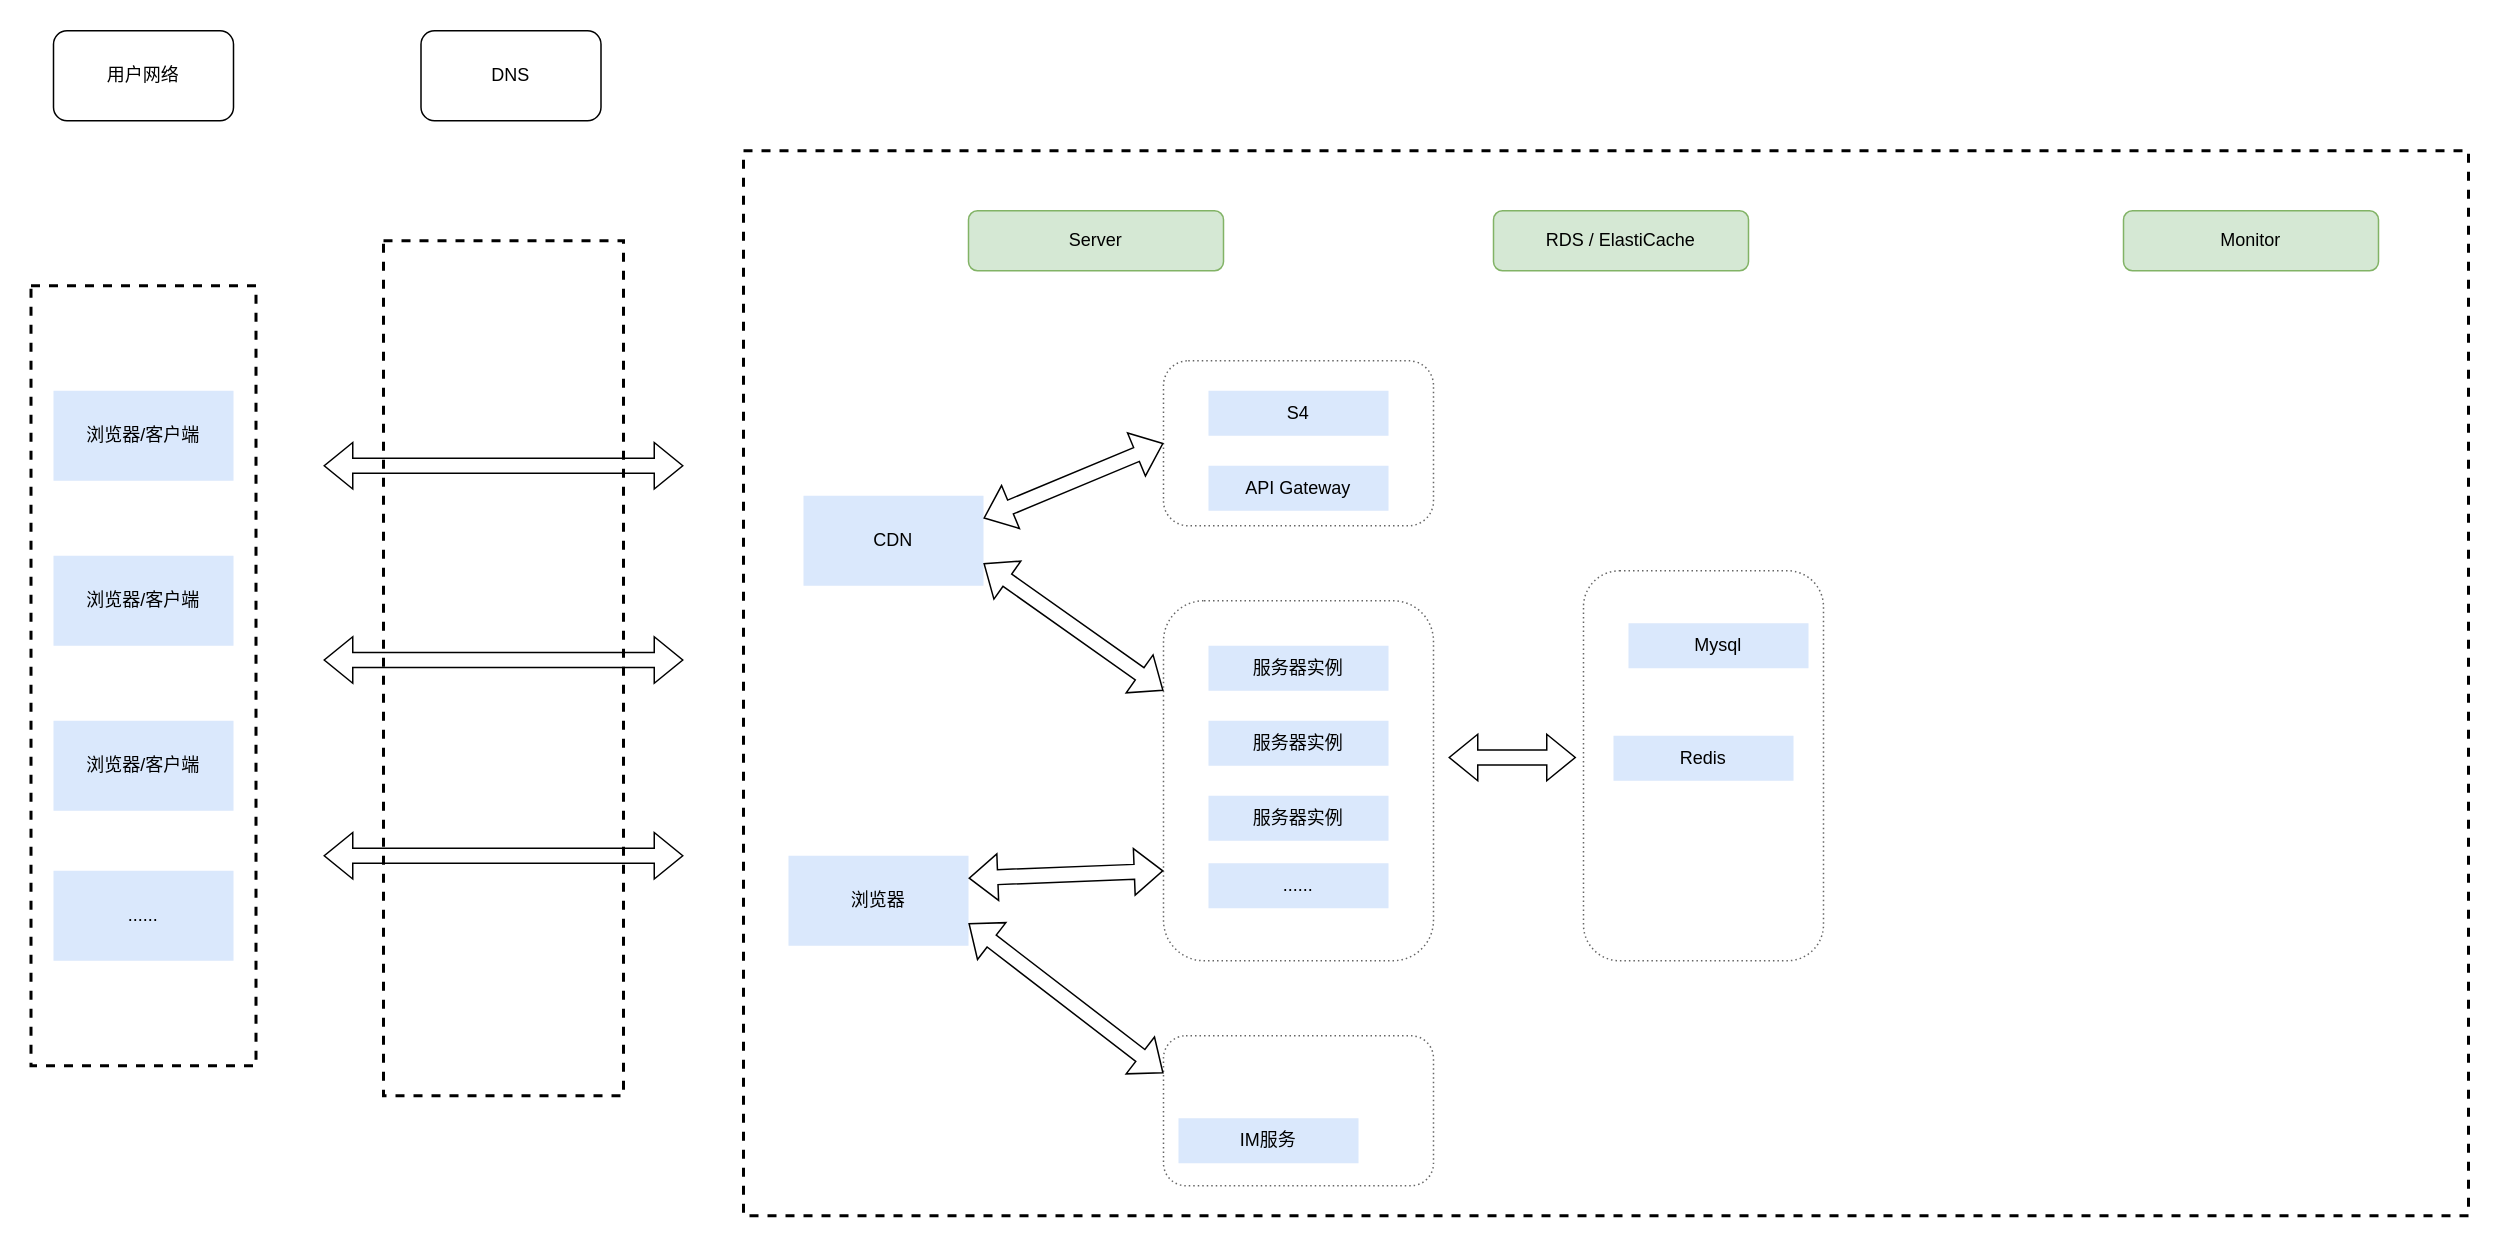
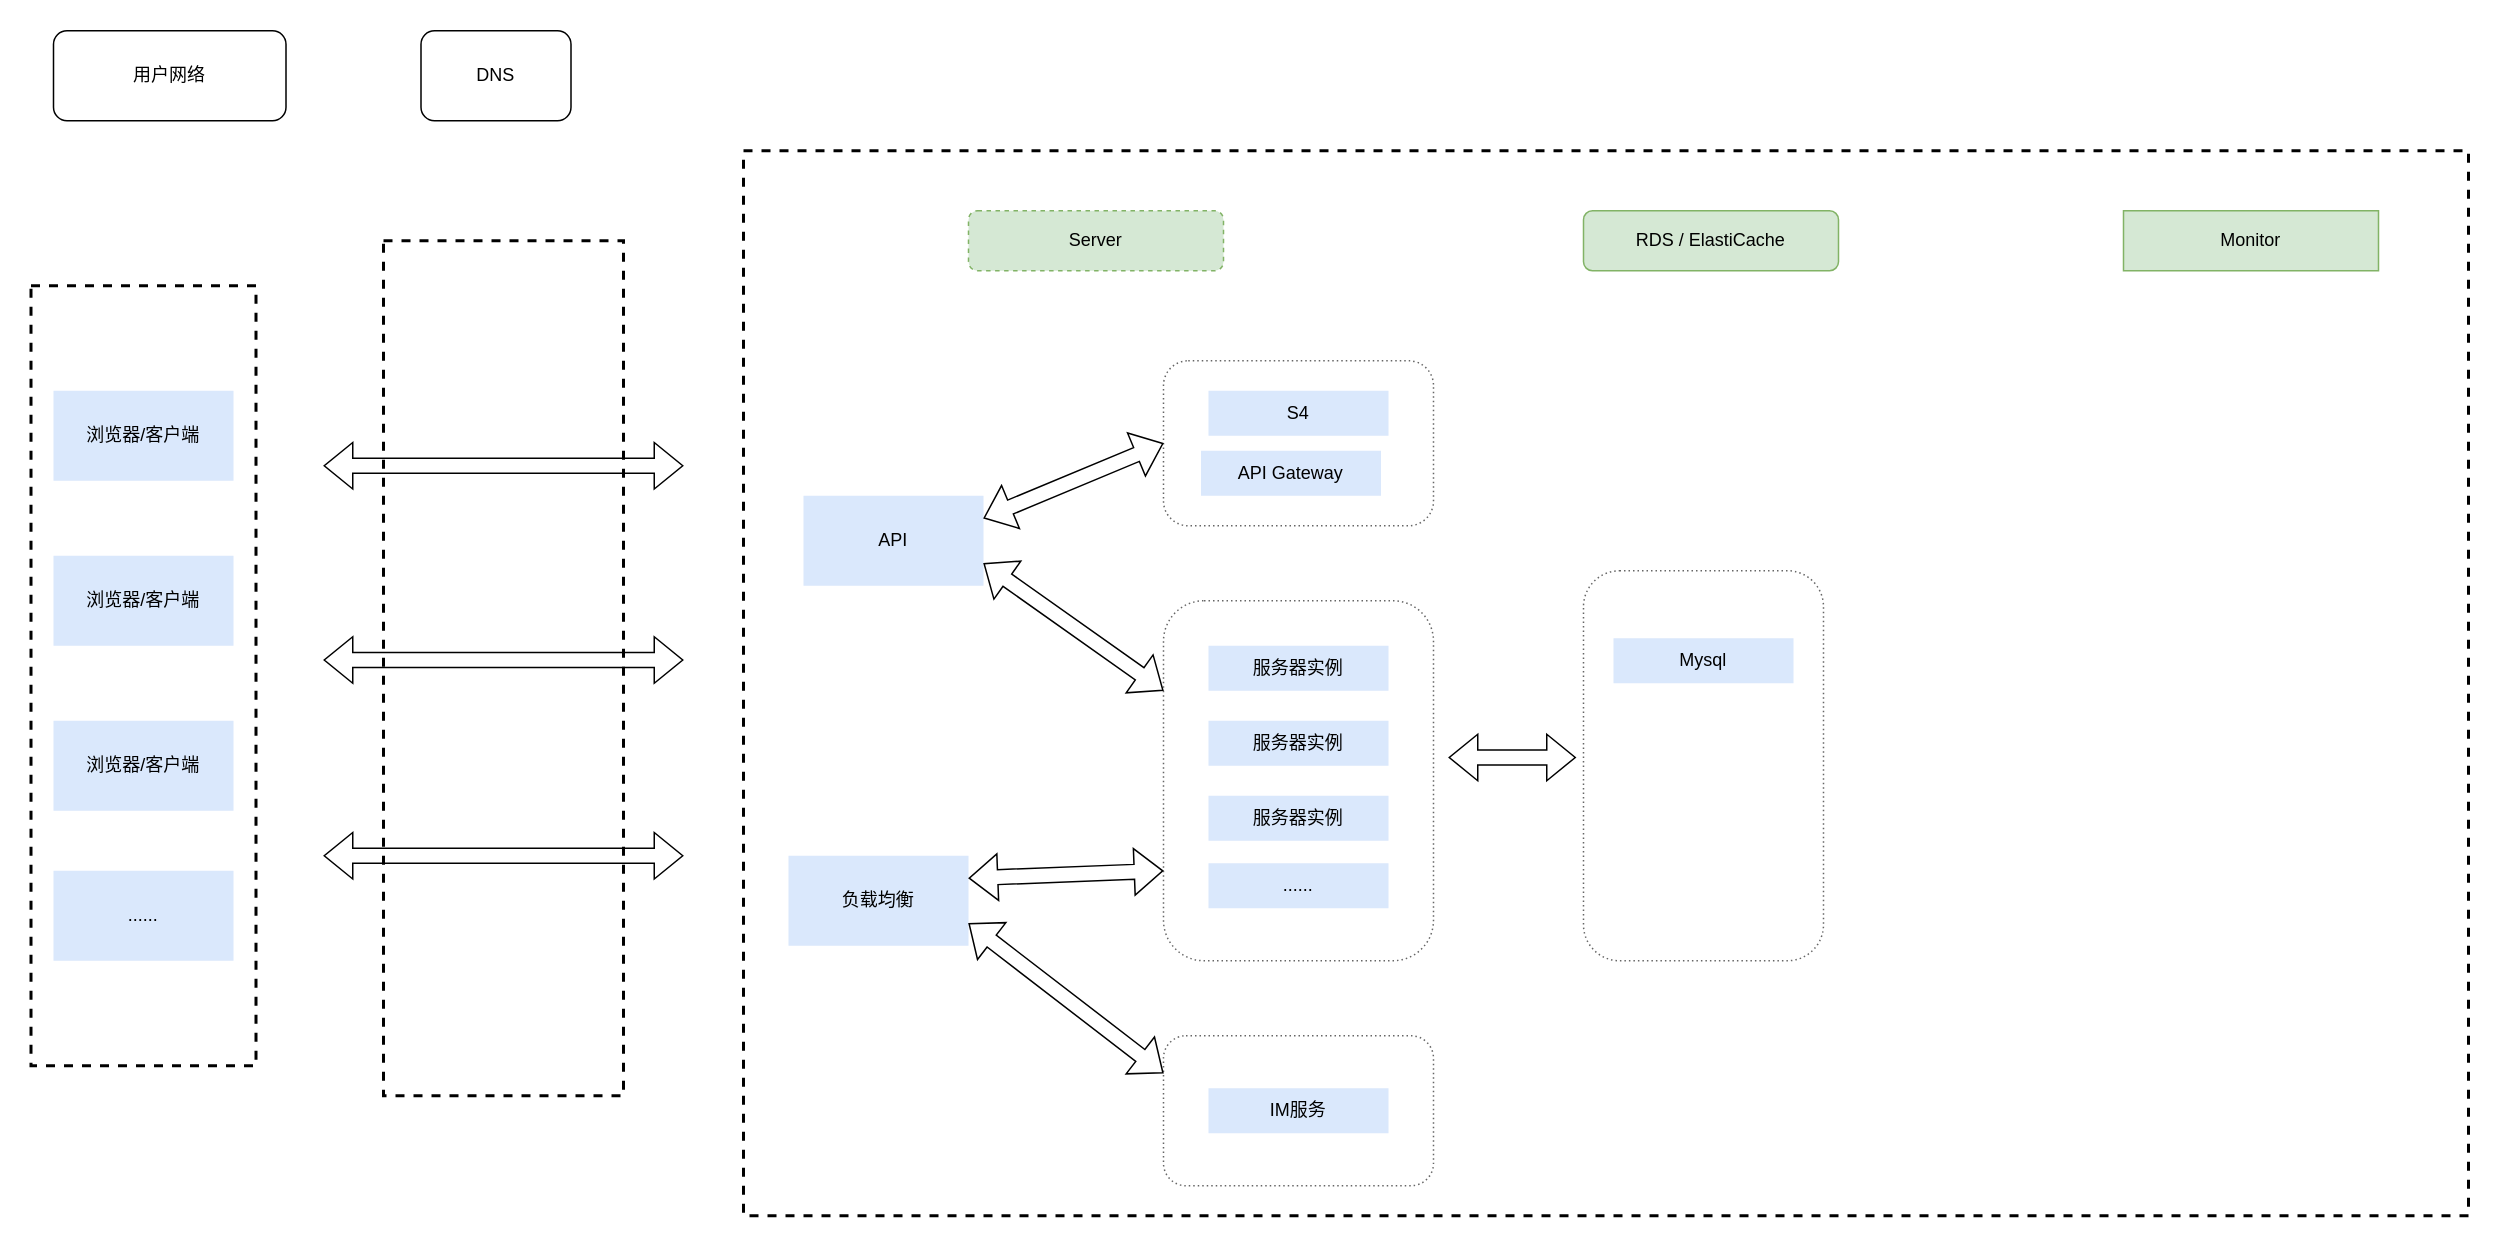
(143, 76) -> (170, 76)
(511, 76) -> (496, 76)
(1096, 241) -> (1096, 241)
(1621, 241) -> (1711, 241)
(2251, 241) -> (2251, 241)
(1298, 488) -> (1291, 473)
(893, 541) -> (893, 541)
(1718, 646) -> (1703, 661)
(1703, 758) -> none
(878, 901) -> (878, 901)
(1268, 1141) -> (1298, 1111)
